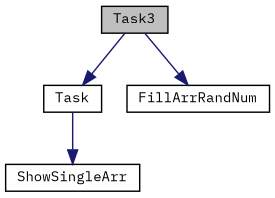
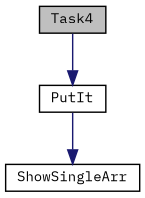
(135, 20) -> (73, 20)
(73, 99) -> (73, 99)
(198, 99) -> none
